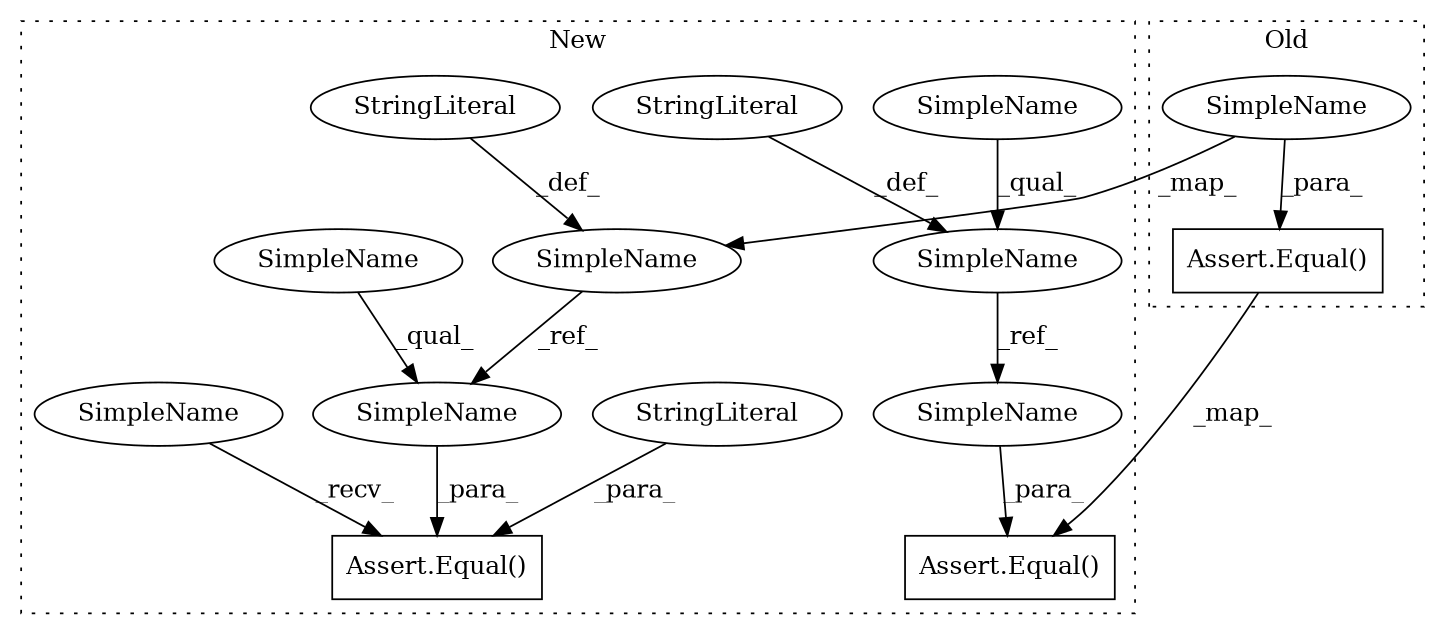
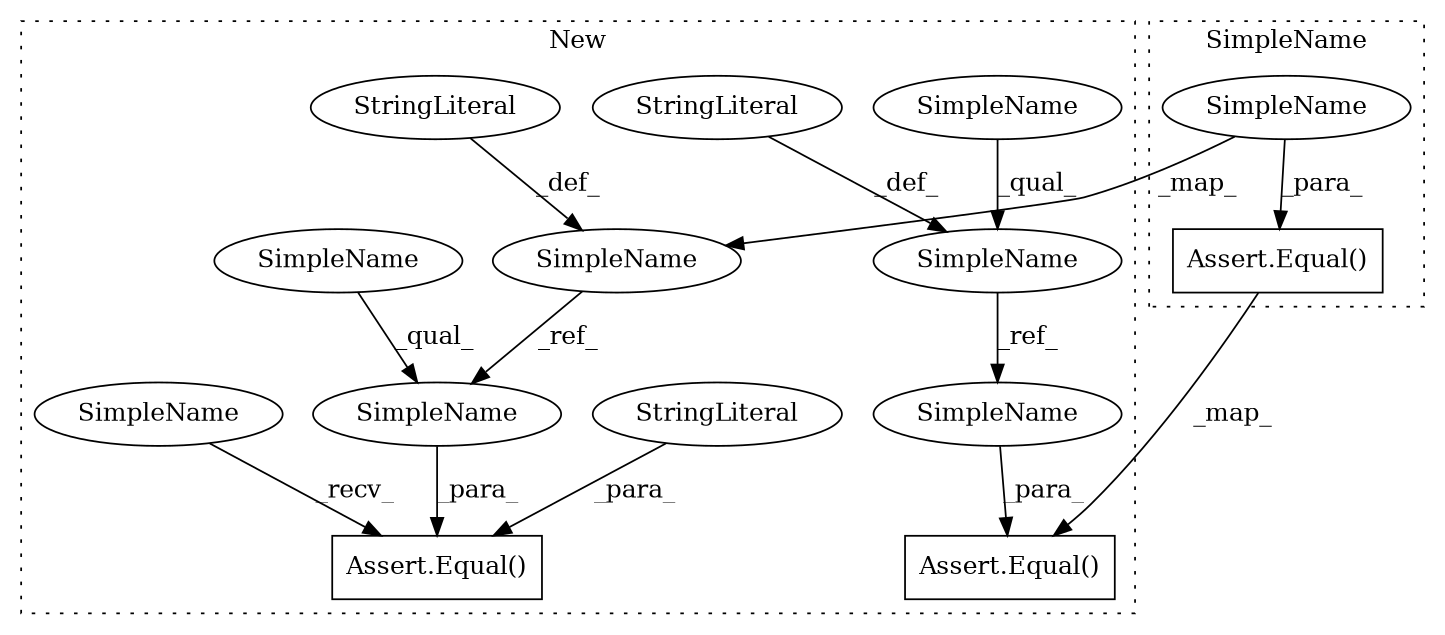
(1287, 41) -> (1287, 41)
